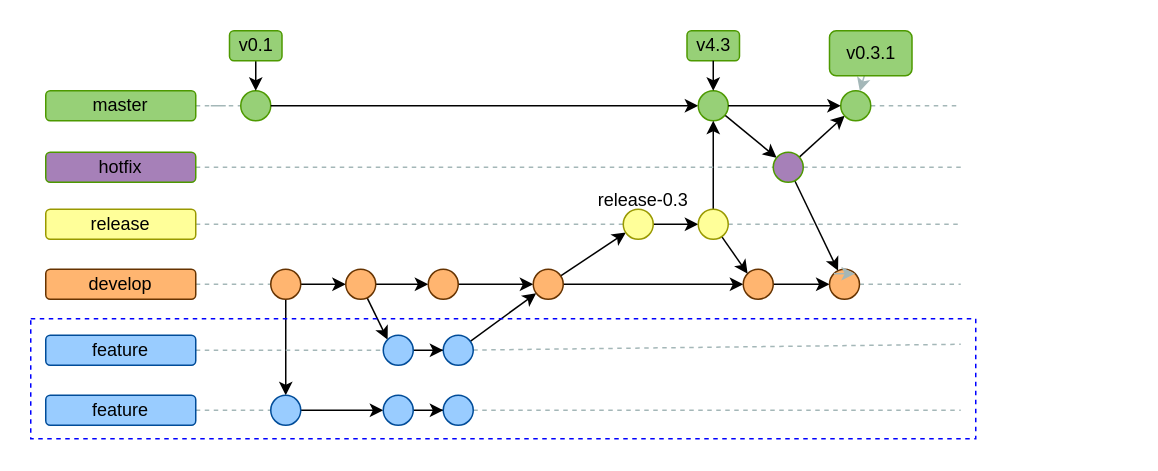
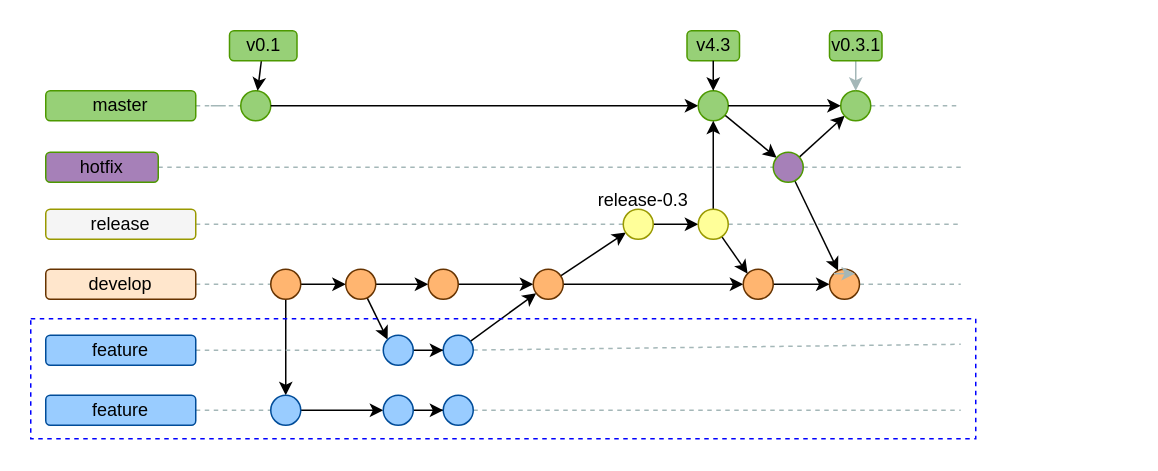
(256, 46) -> (263, 46)
(871, 53) -> (856, 46)
(121, 167) -> (102, 167)
(121, 224) -> (121, 224)
(121, 284) -> (121, 284)
